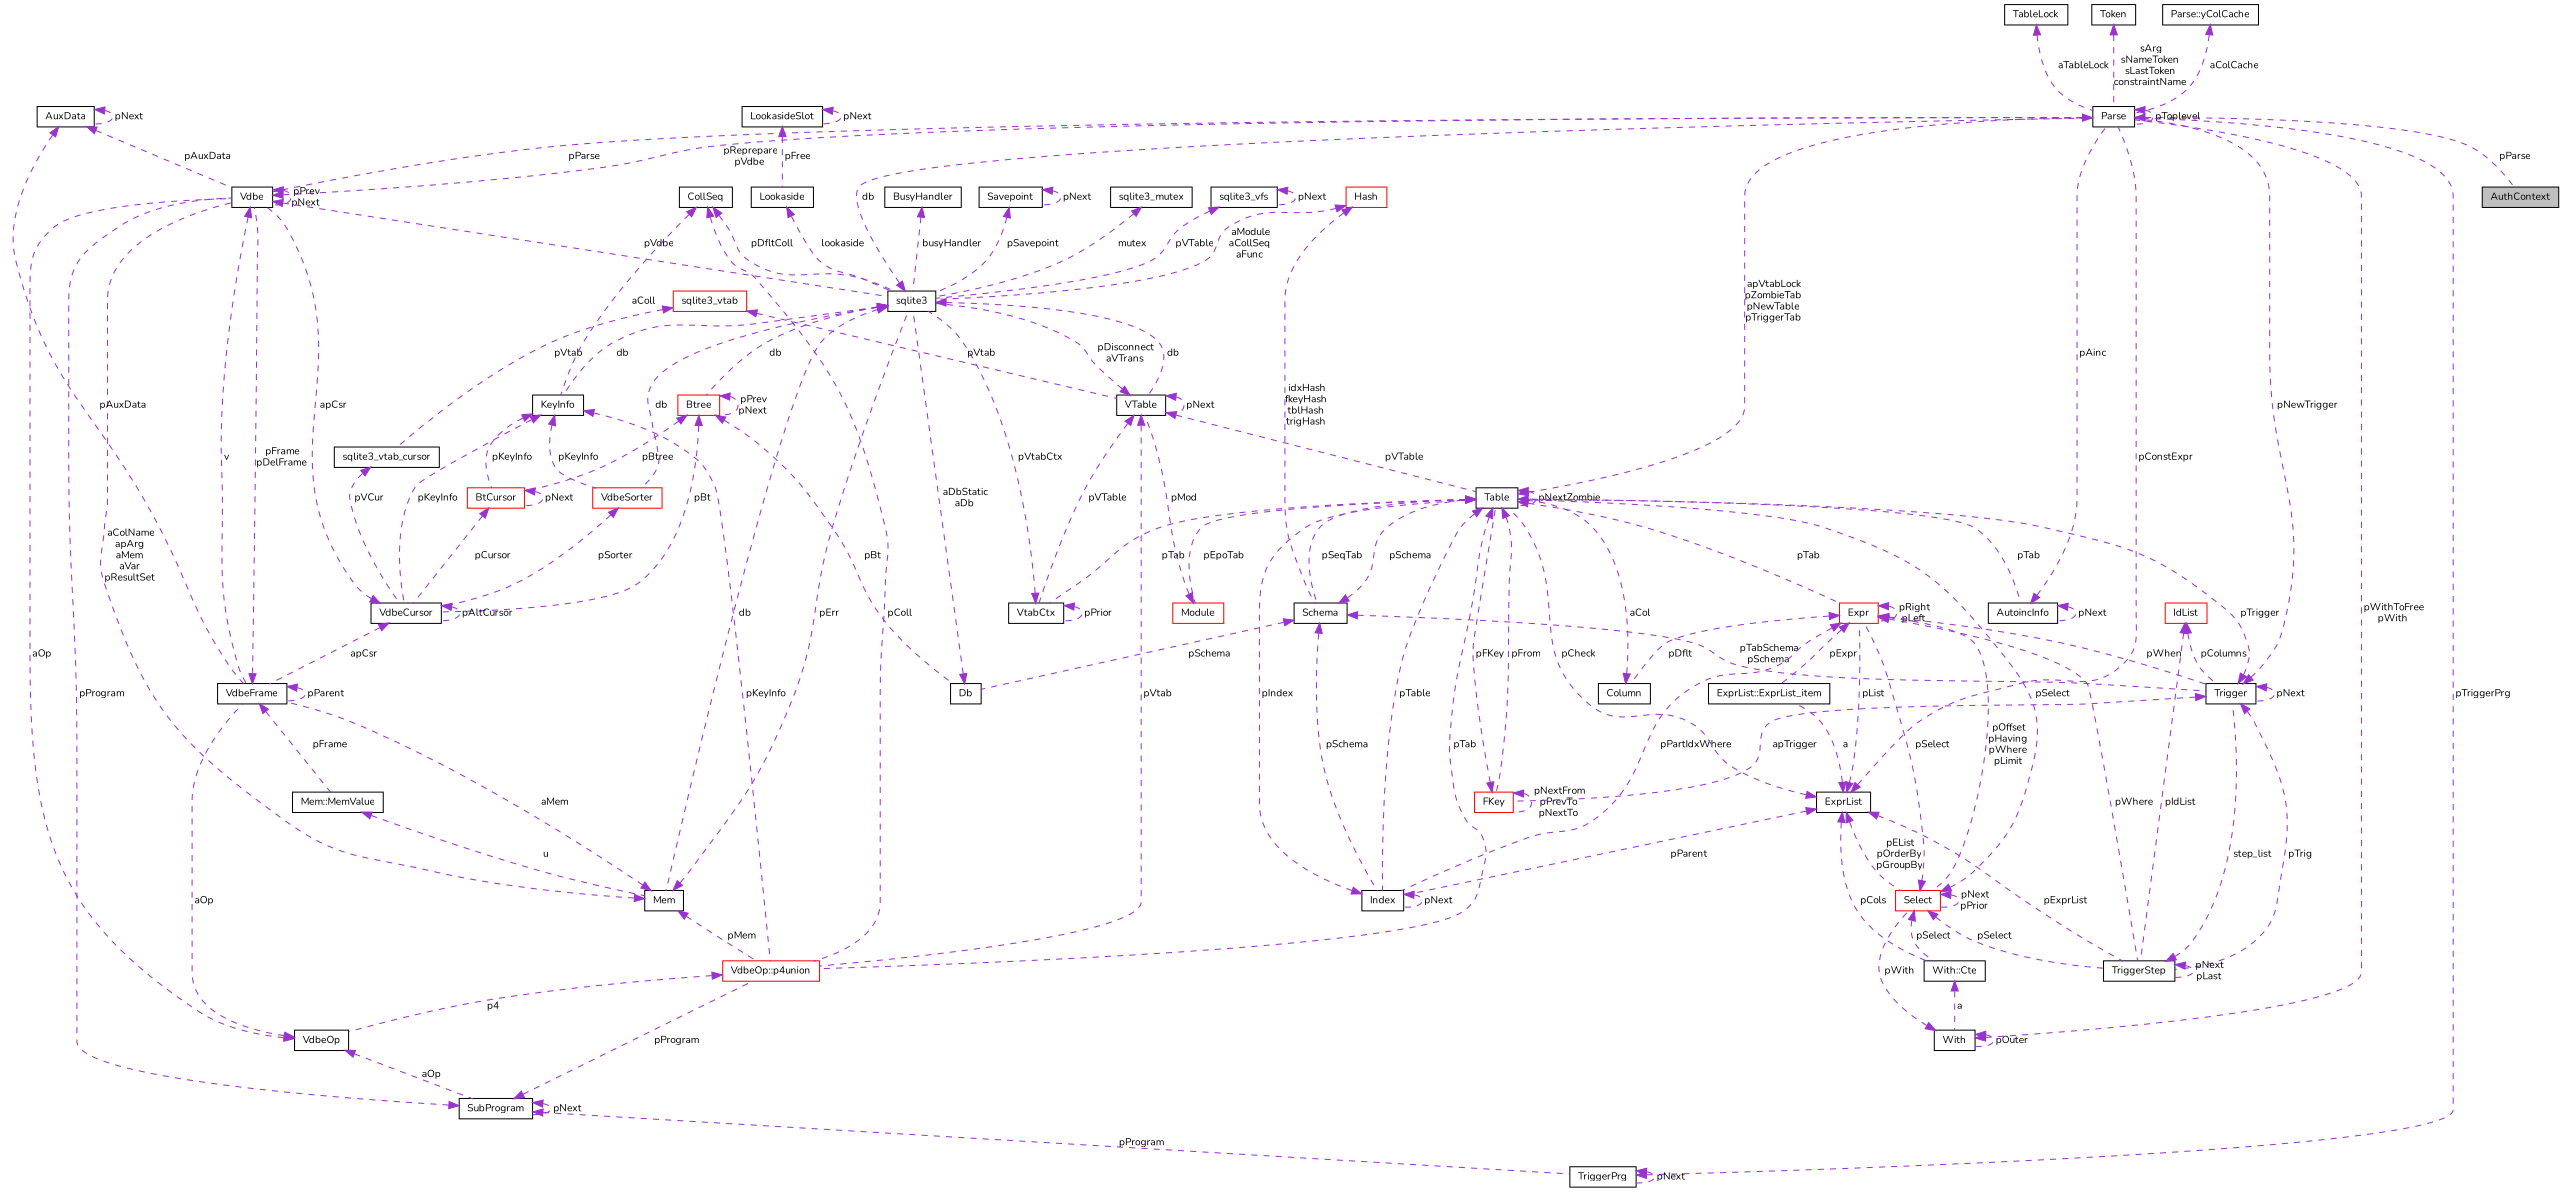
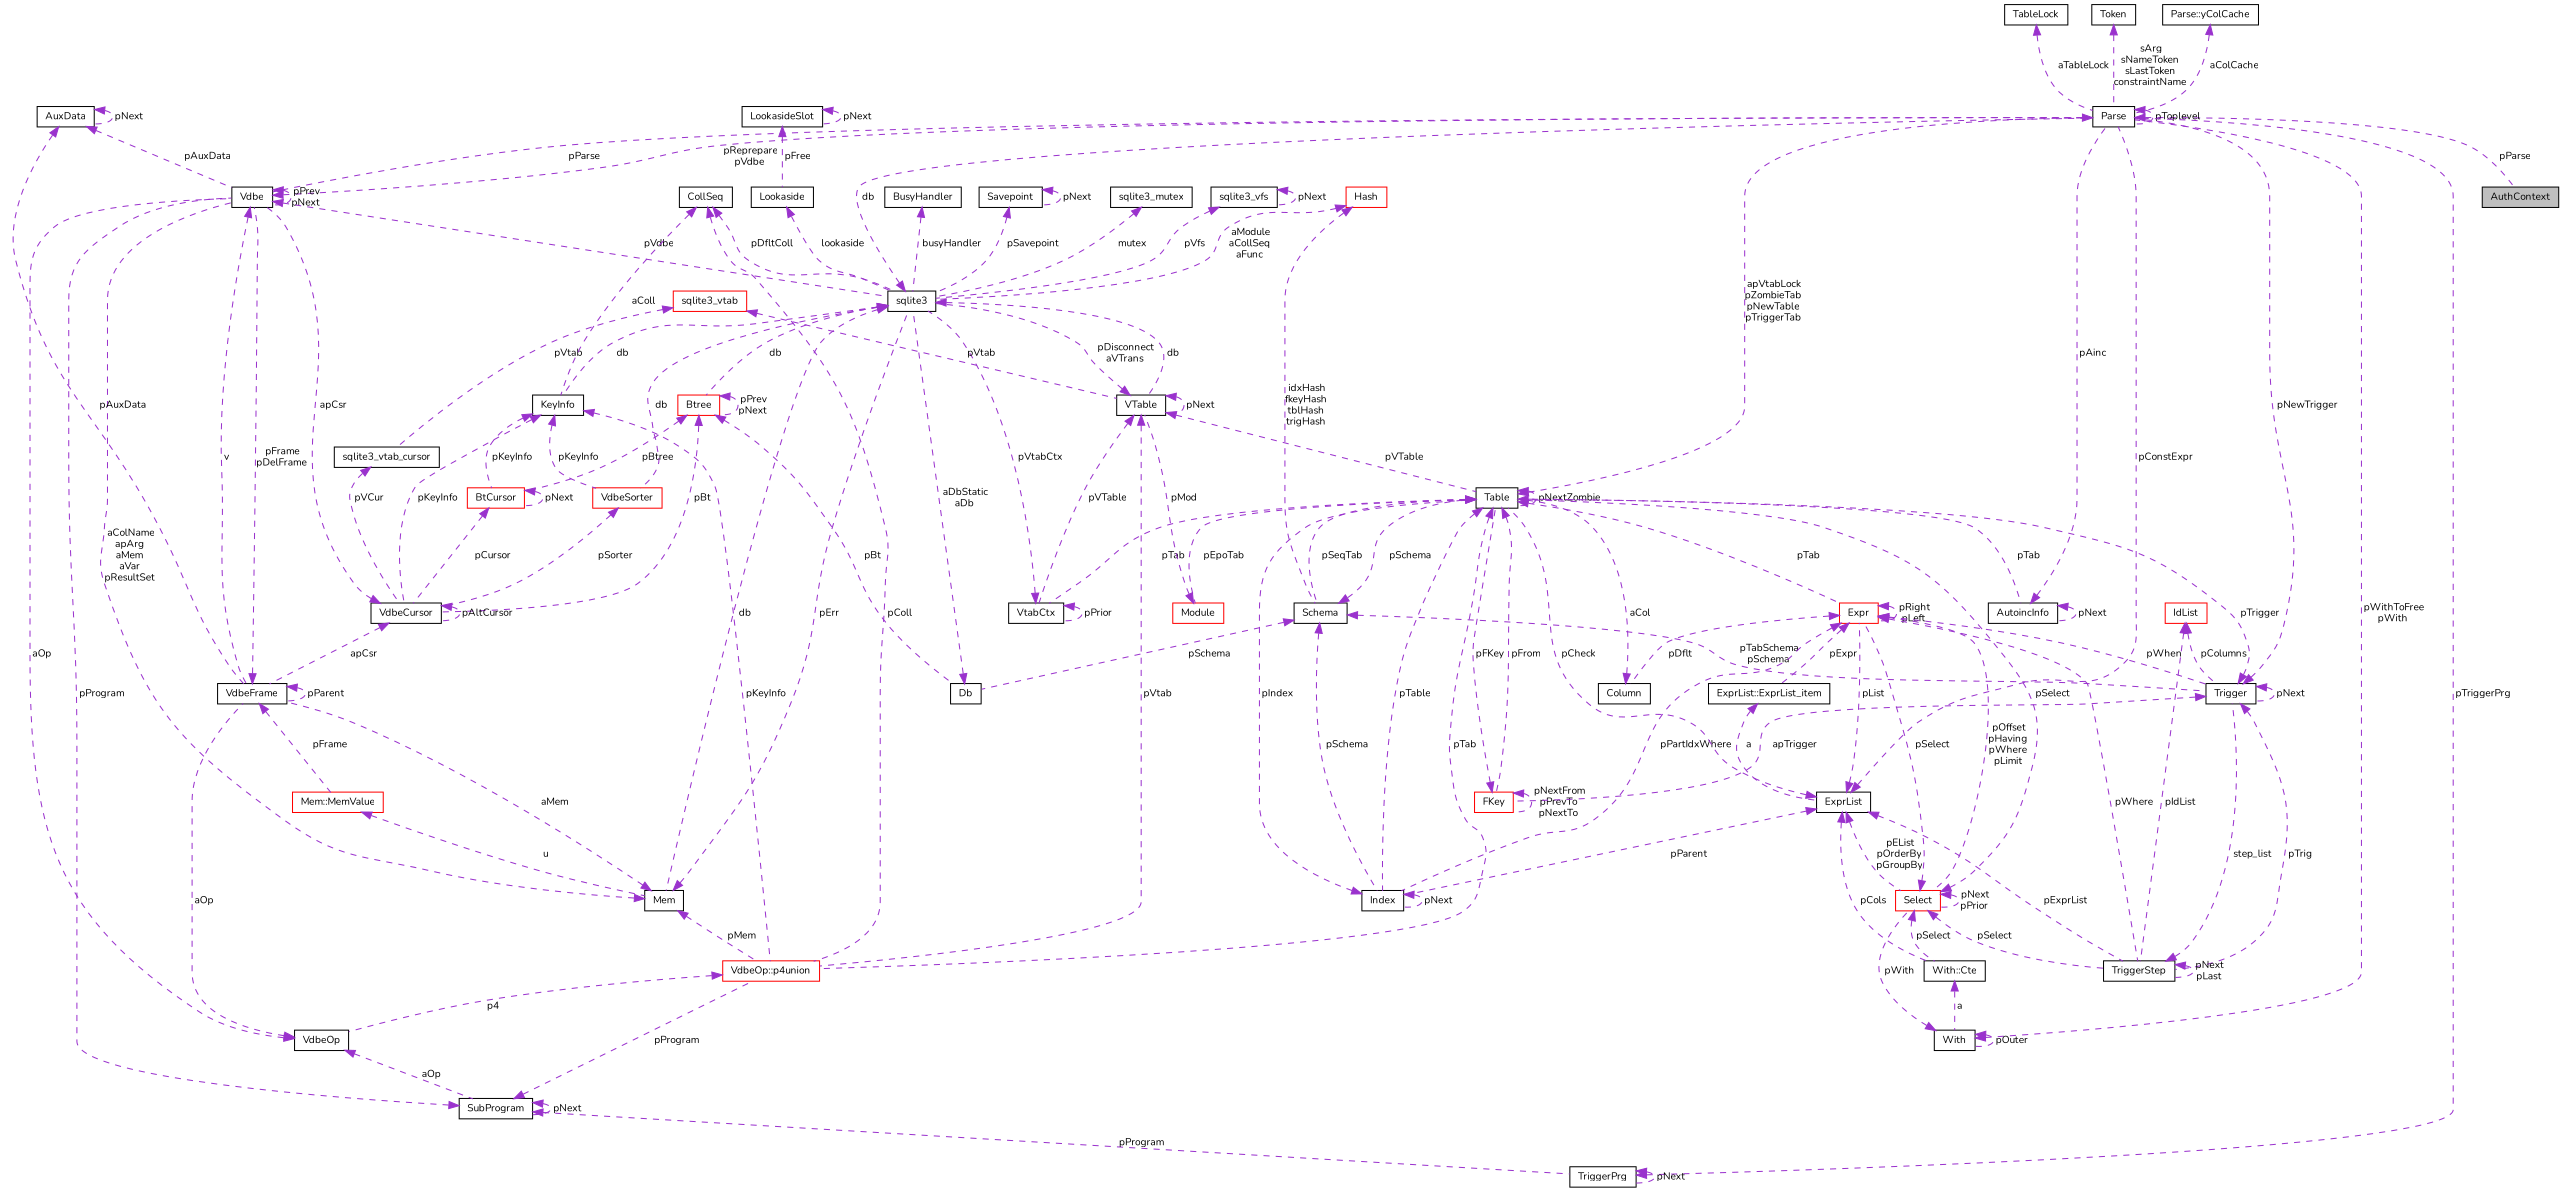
(1194, 244) -> (1194, 244)
(1830, 736) -> (1742, 764)
(338, 802) -> (338, 802)
